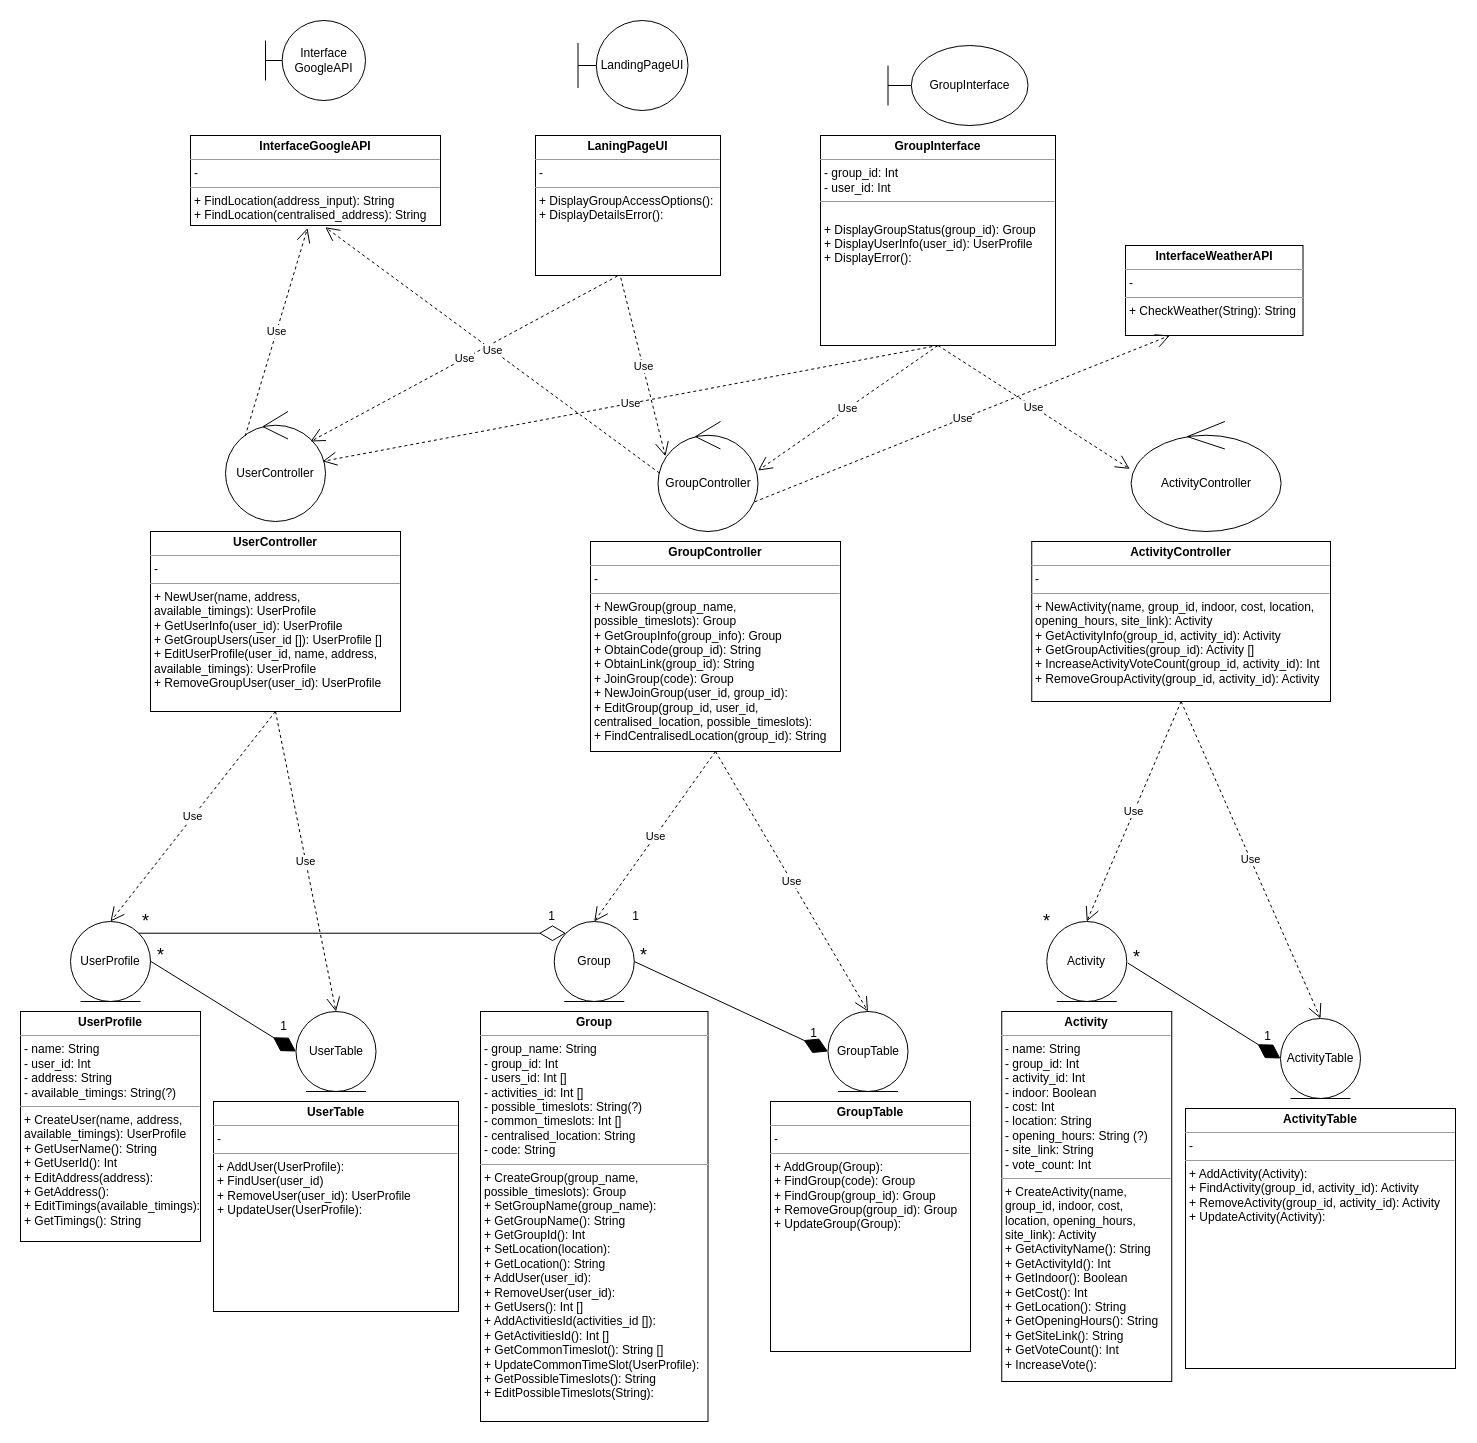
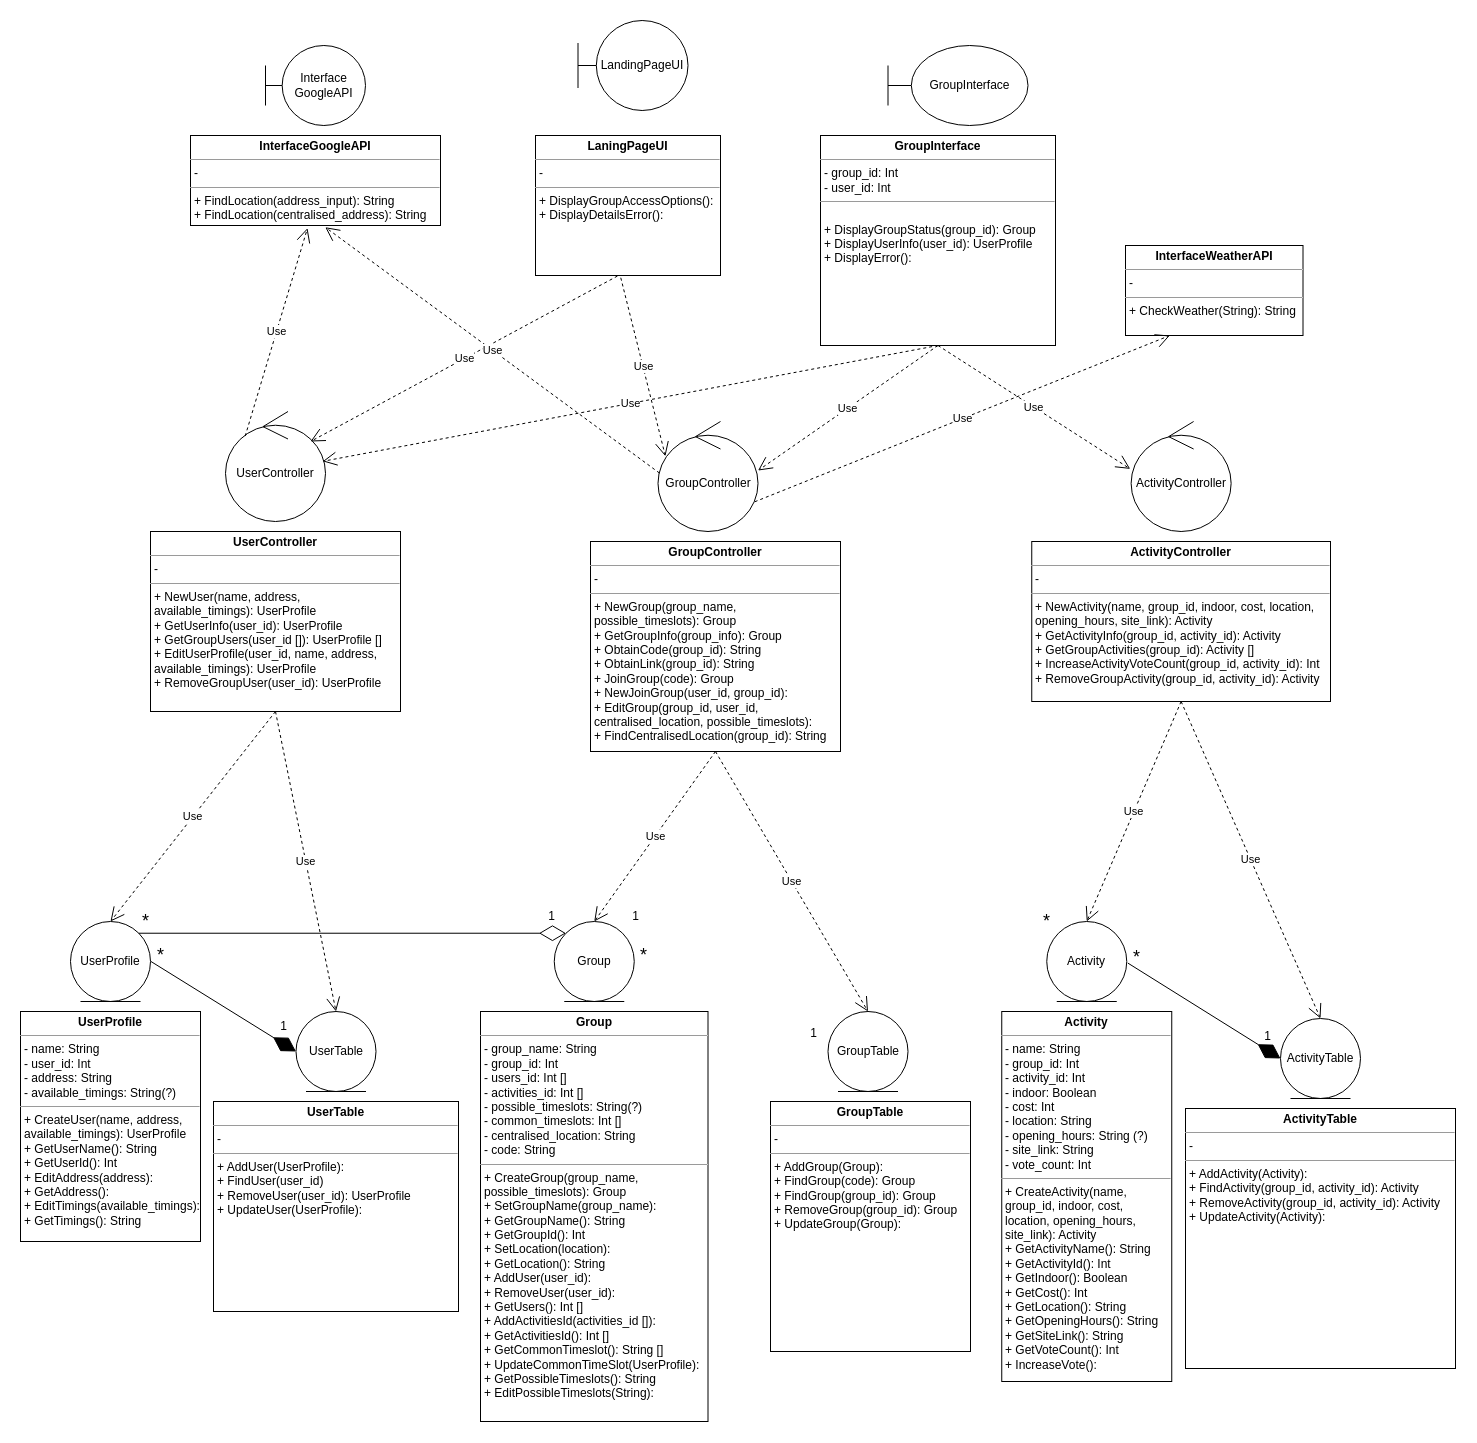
(316, 61) -> (316, 86)
(1206, 477) -> (1181, 477)
(719, 1001) -> none
